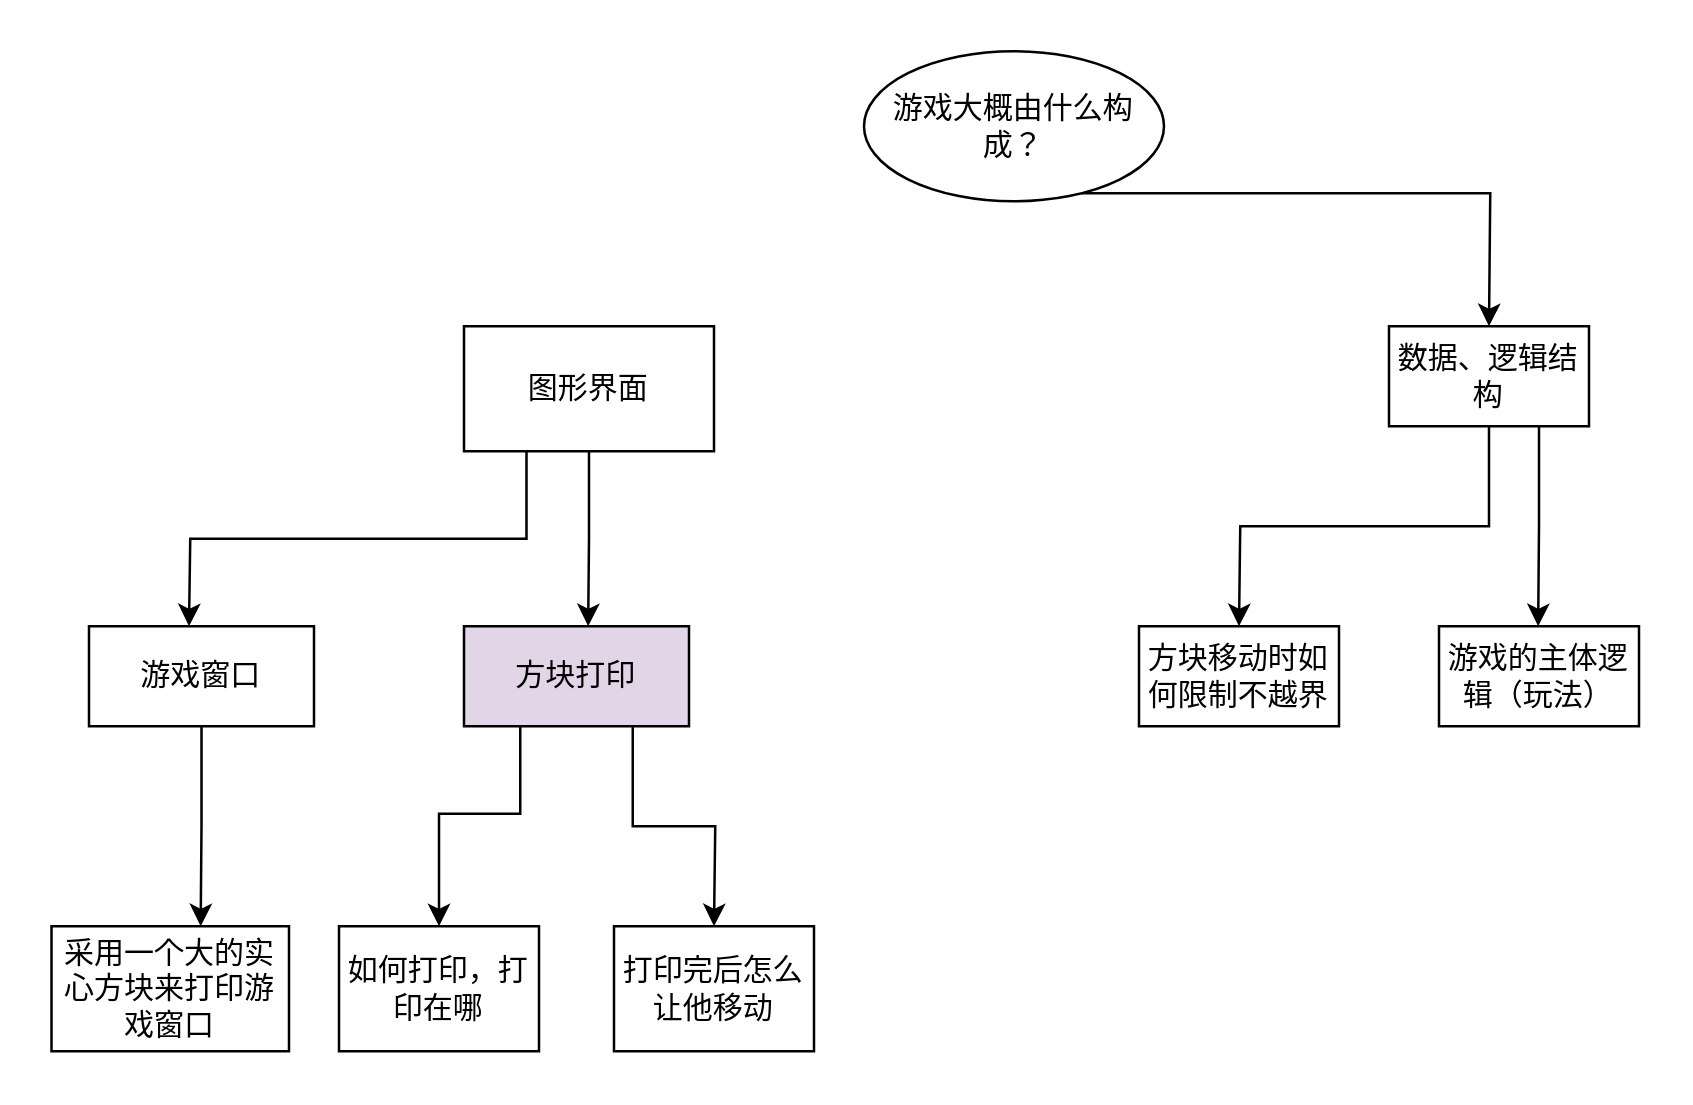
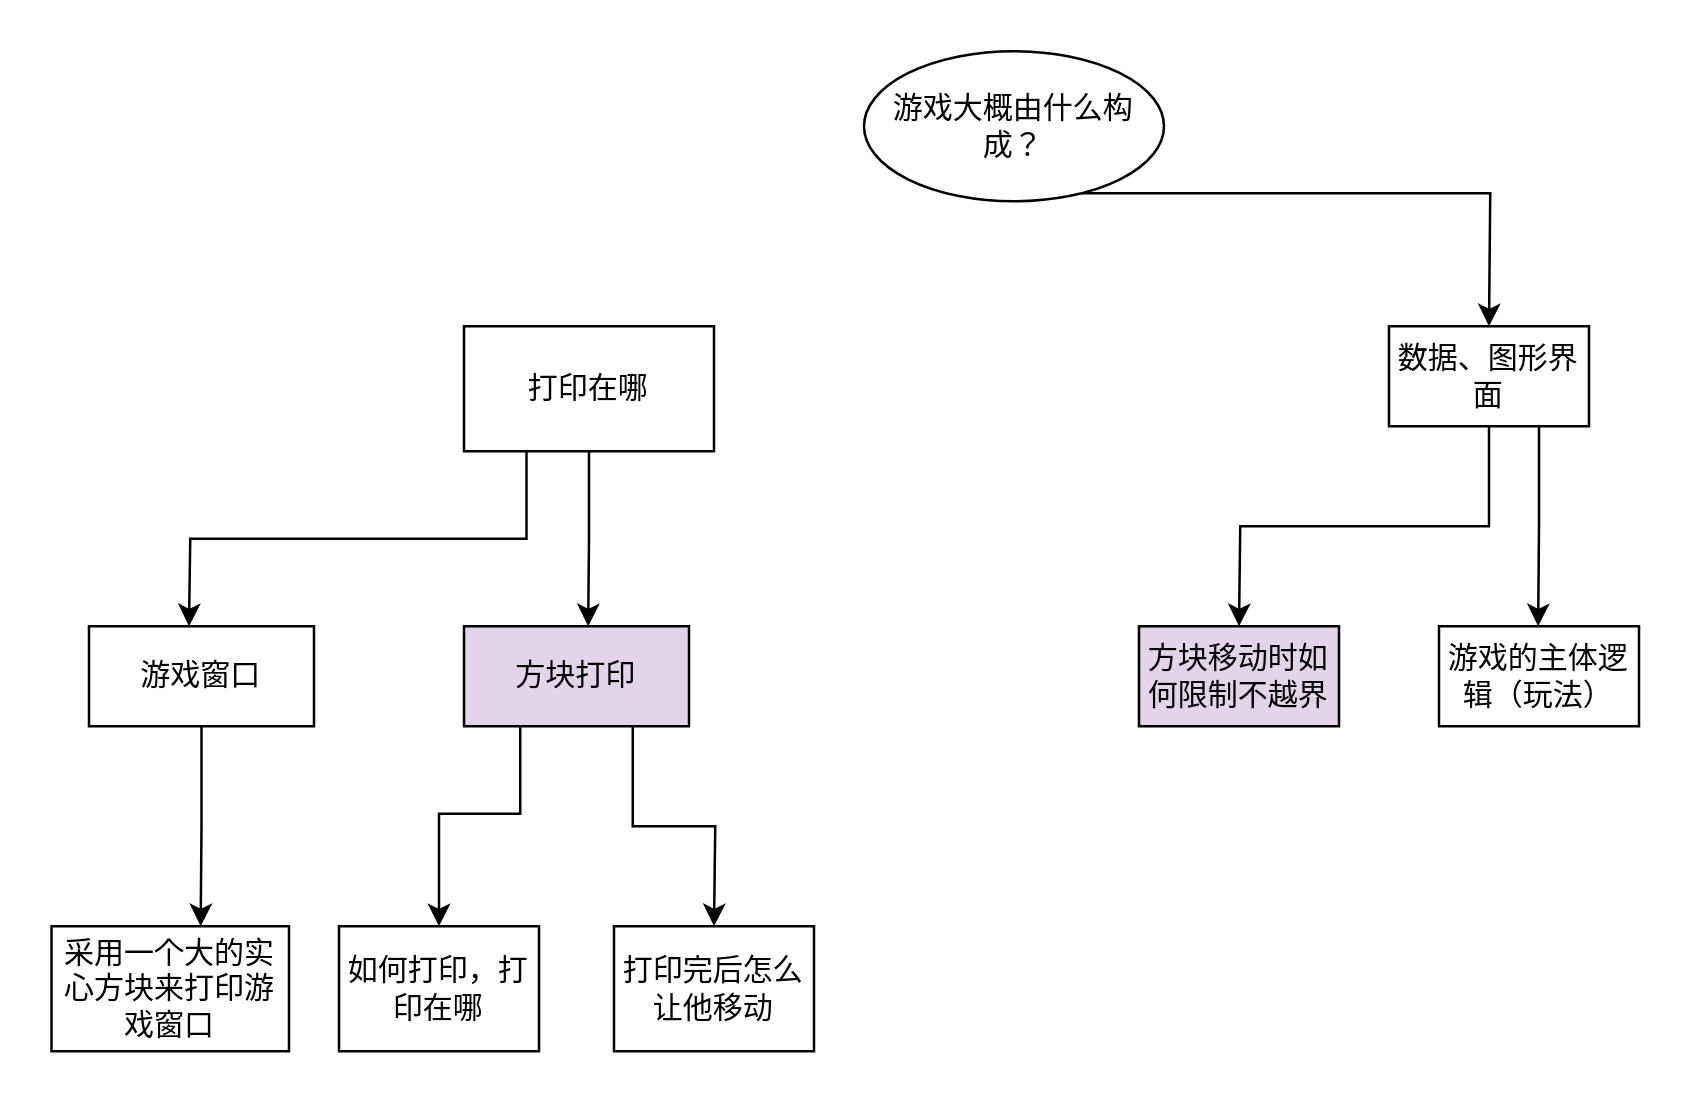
(1489, 376) -> (1489, 376)
(589, 389) -> (589, 389)
(1239, 676) -> (1239, 676)
